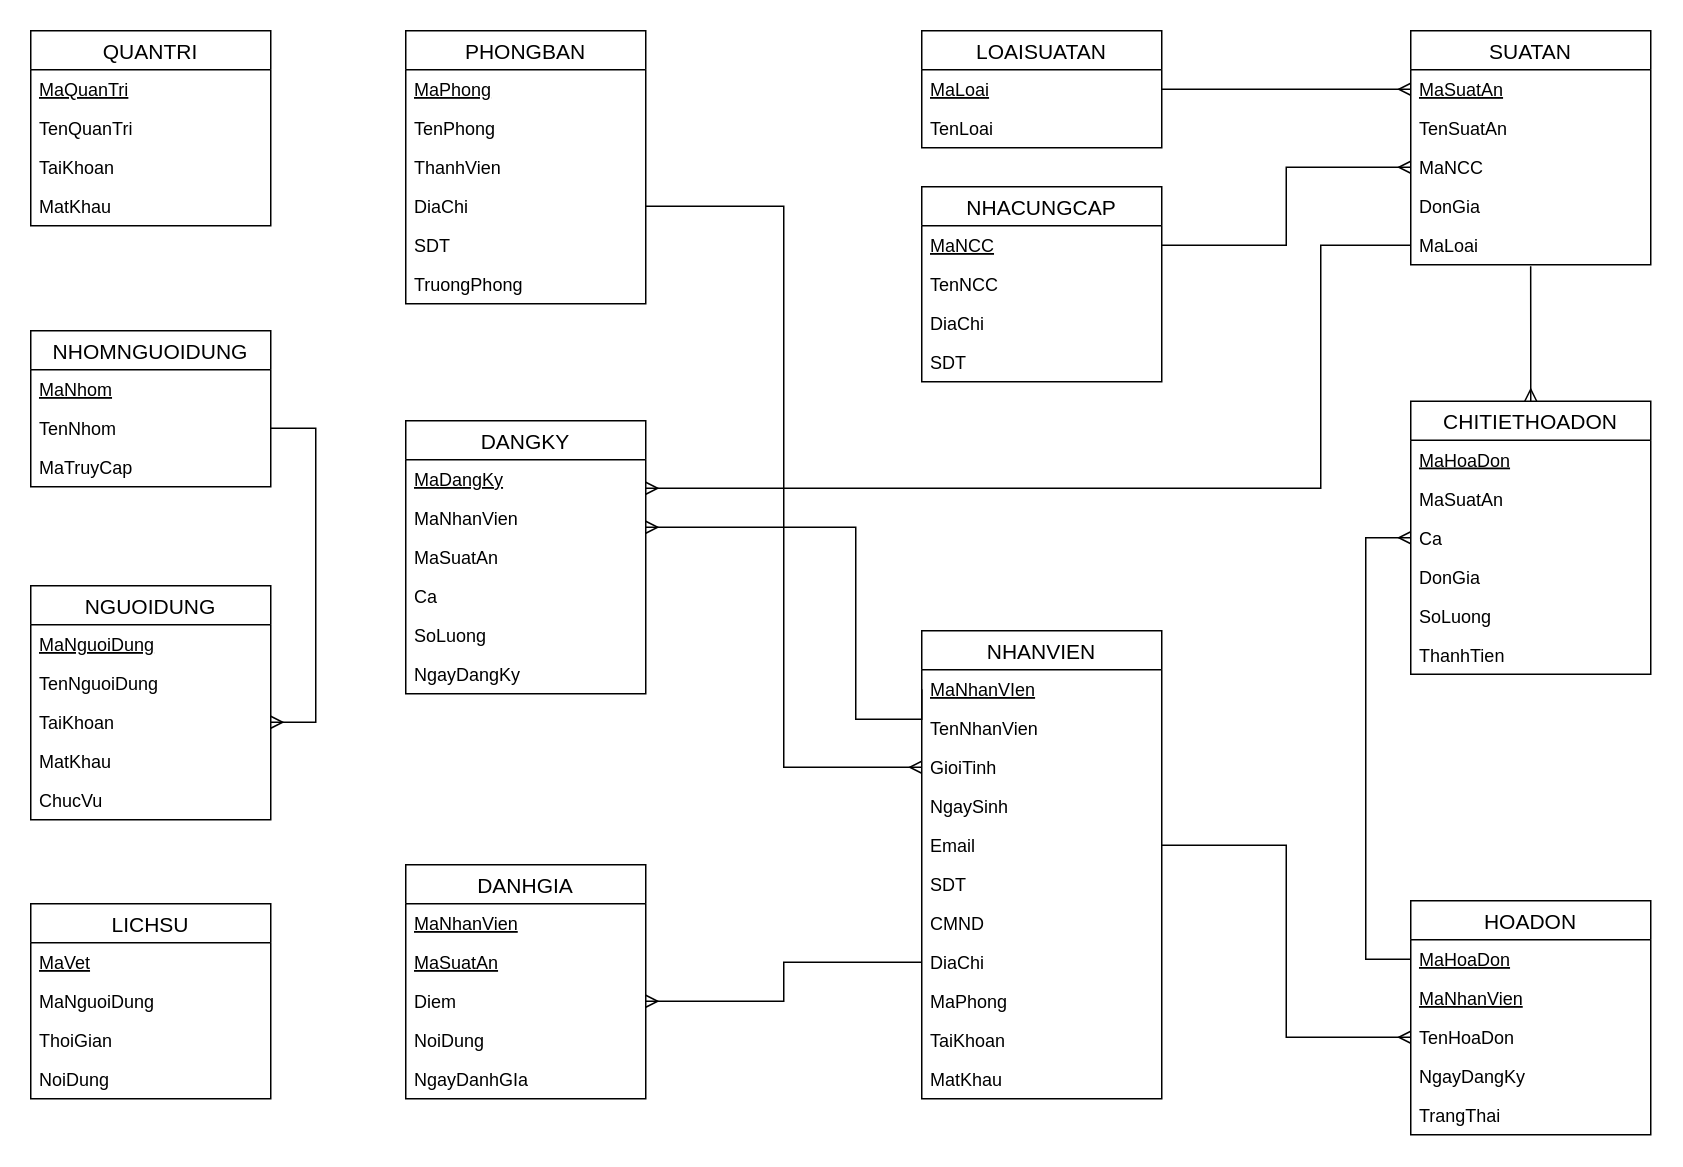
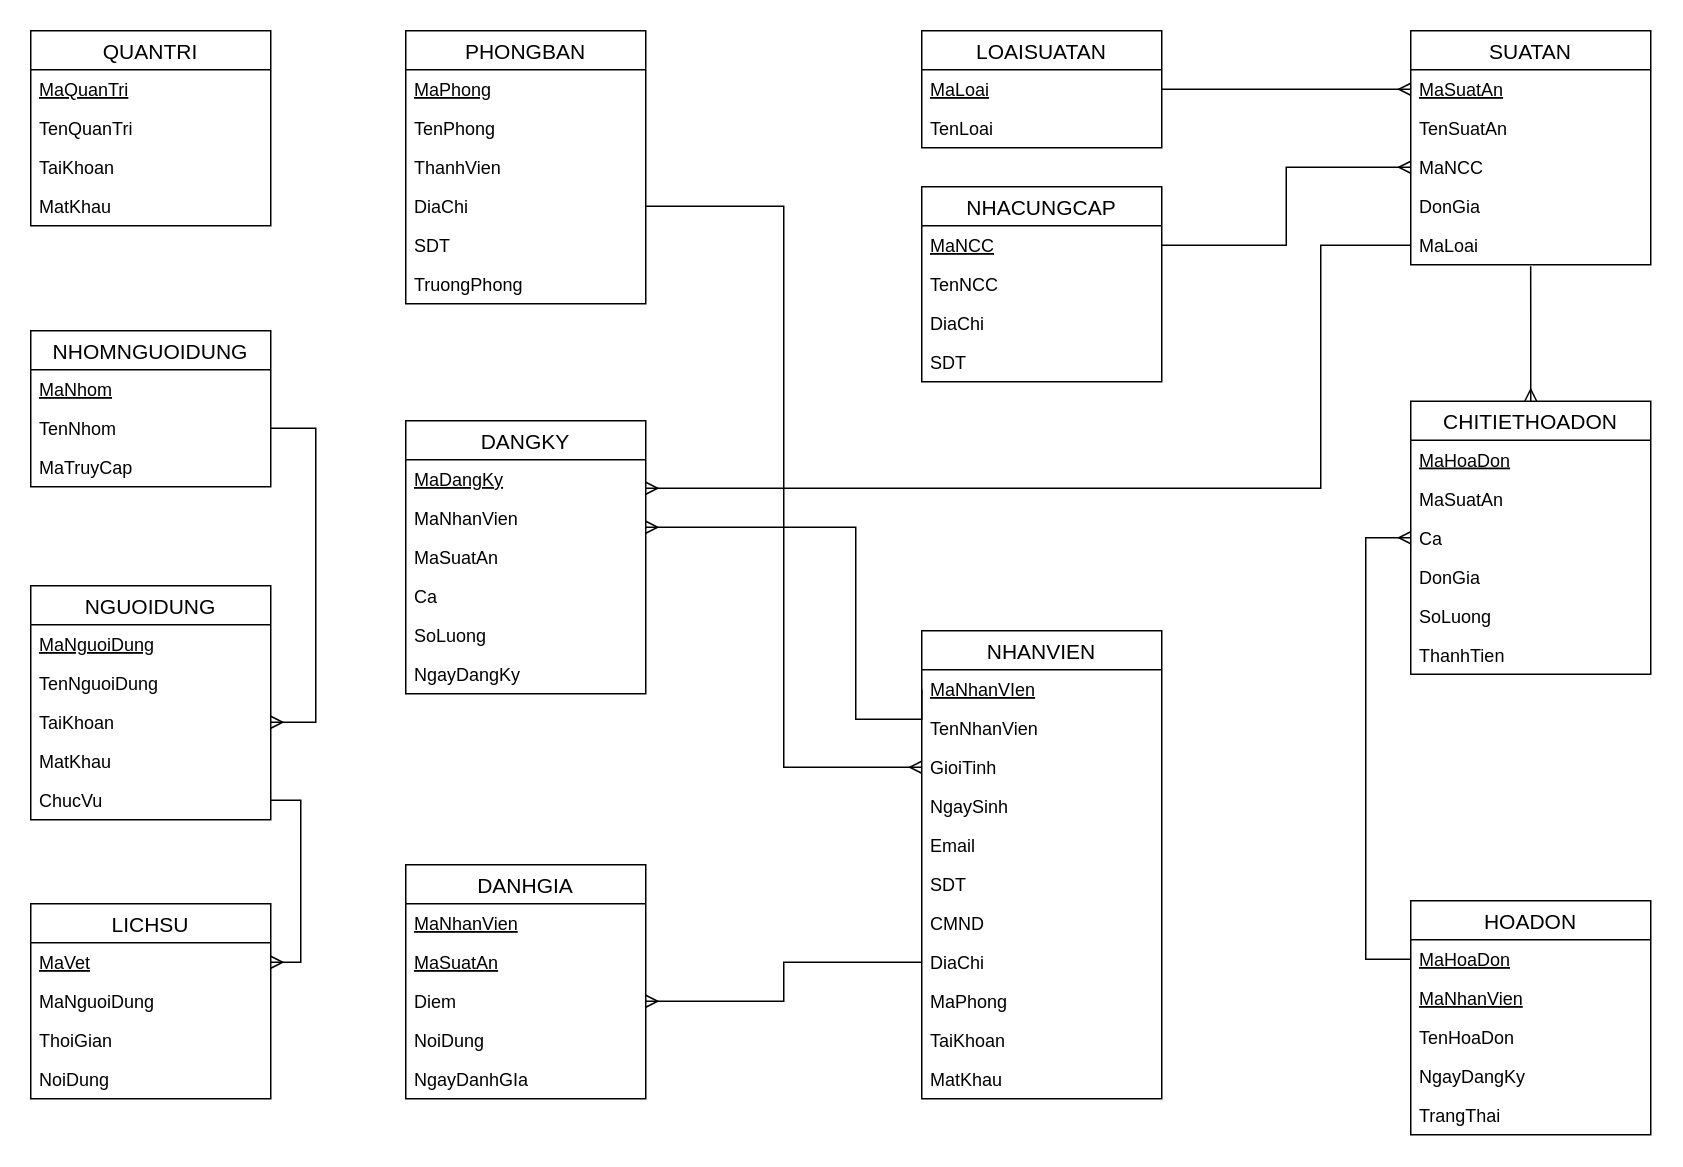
none -> (301, 881)
(1286, 940) -> none
